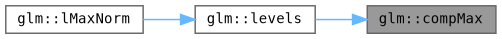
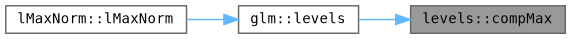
(74, 20) -> (96, 20)
(432, 20) -> (488, 20)
